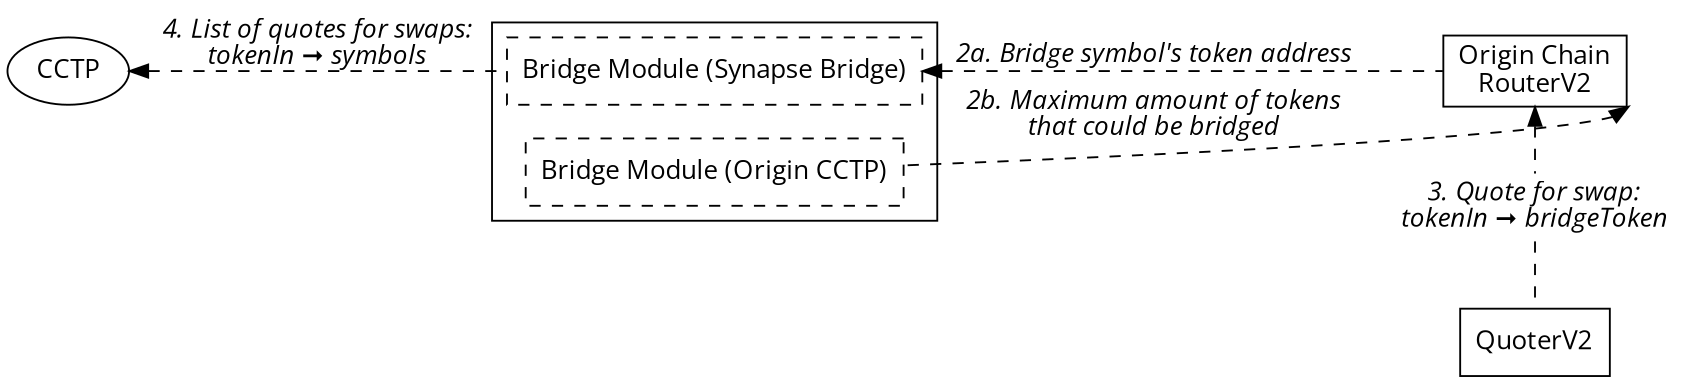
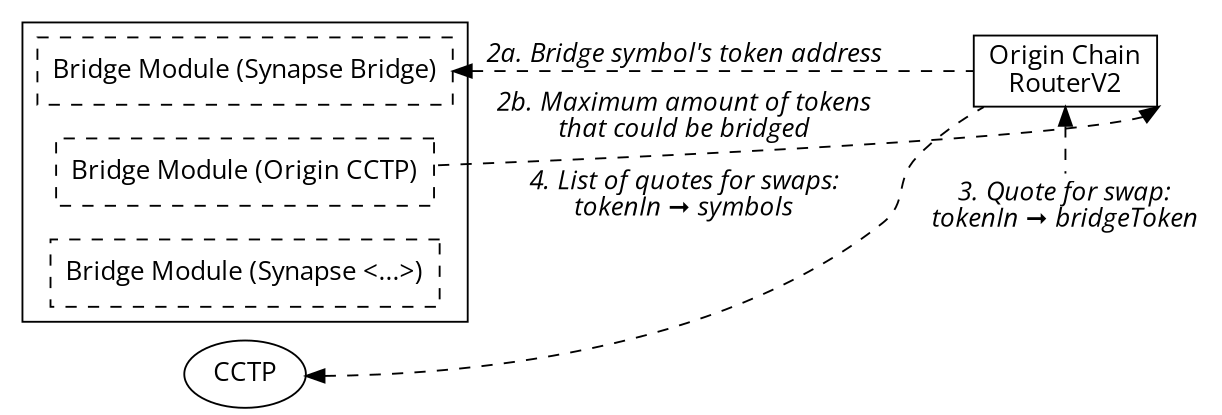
(327, 71) -> (693, 320)
none -> (245, 273)
(1535, 342) -> none
